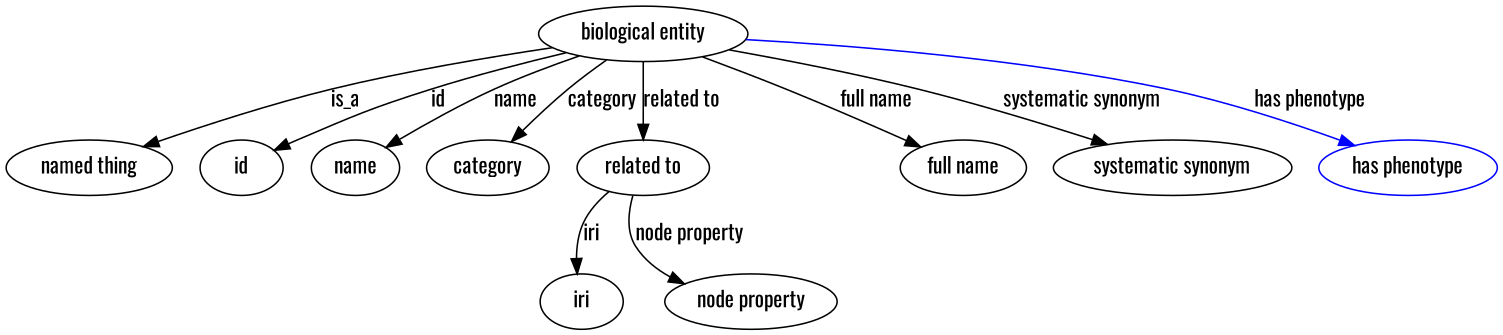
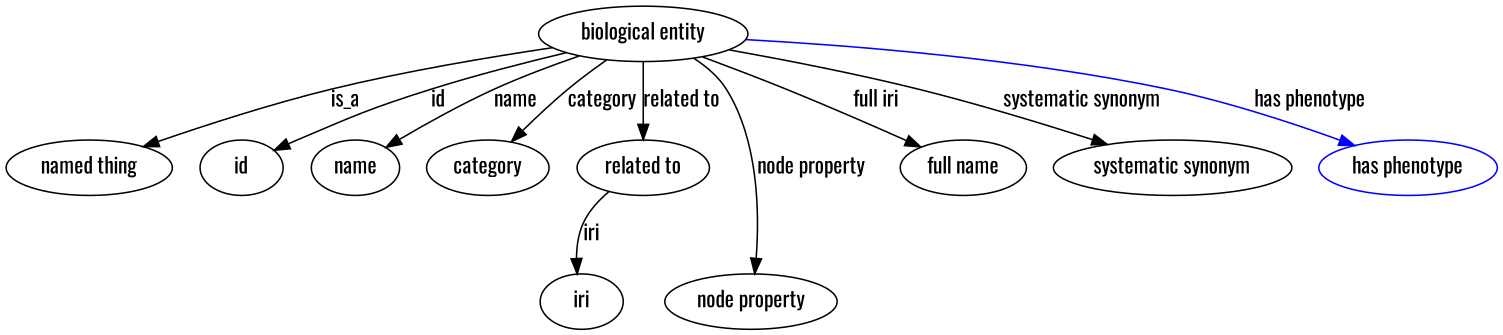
(876, 101) -> (876, 101)
(634, 244) -> (750, 149)
